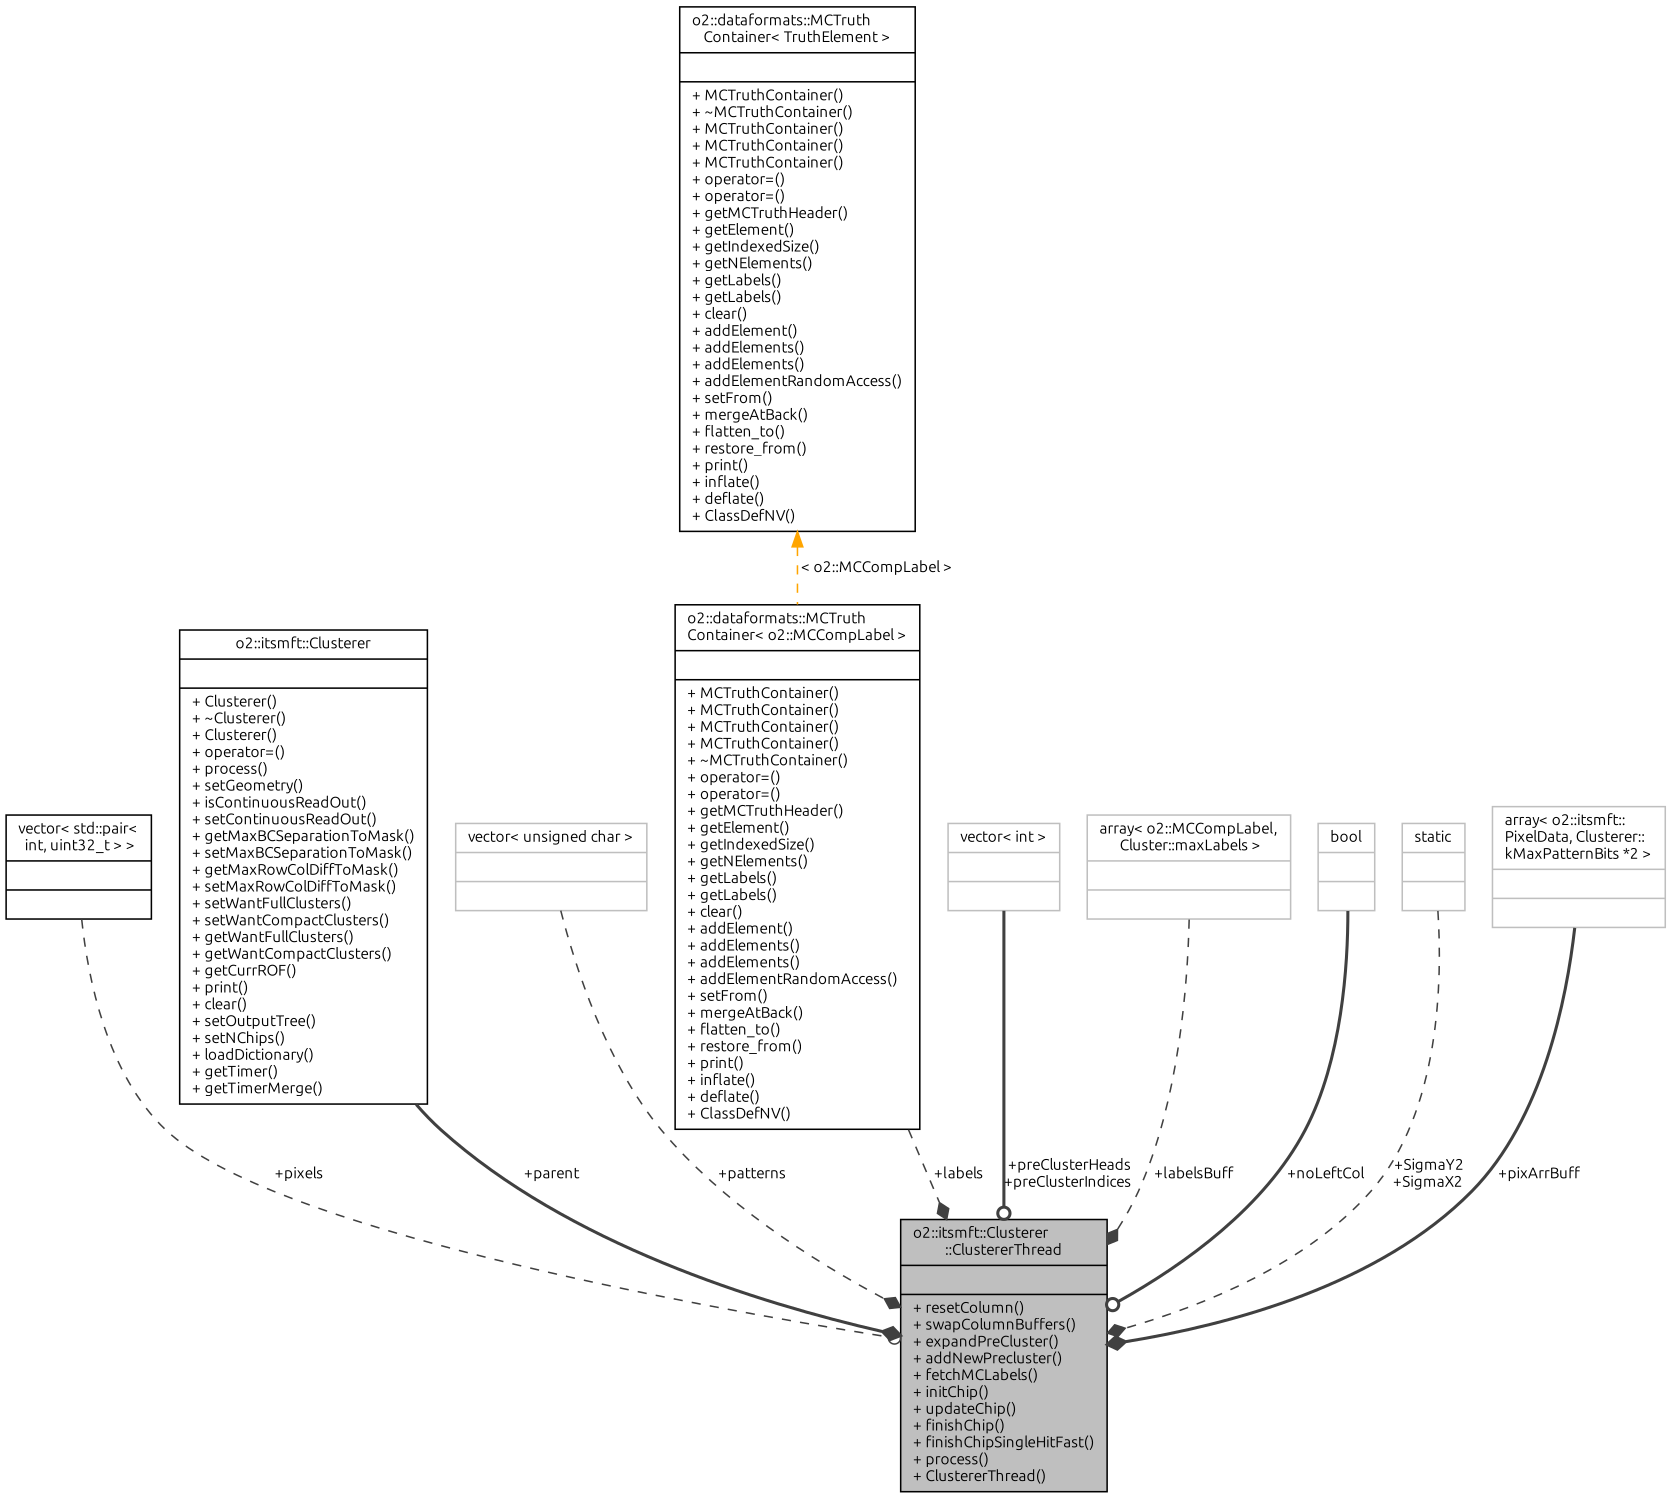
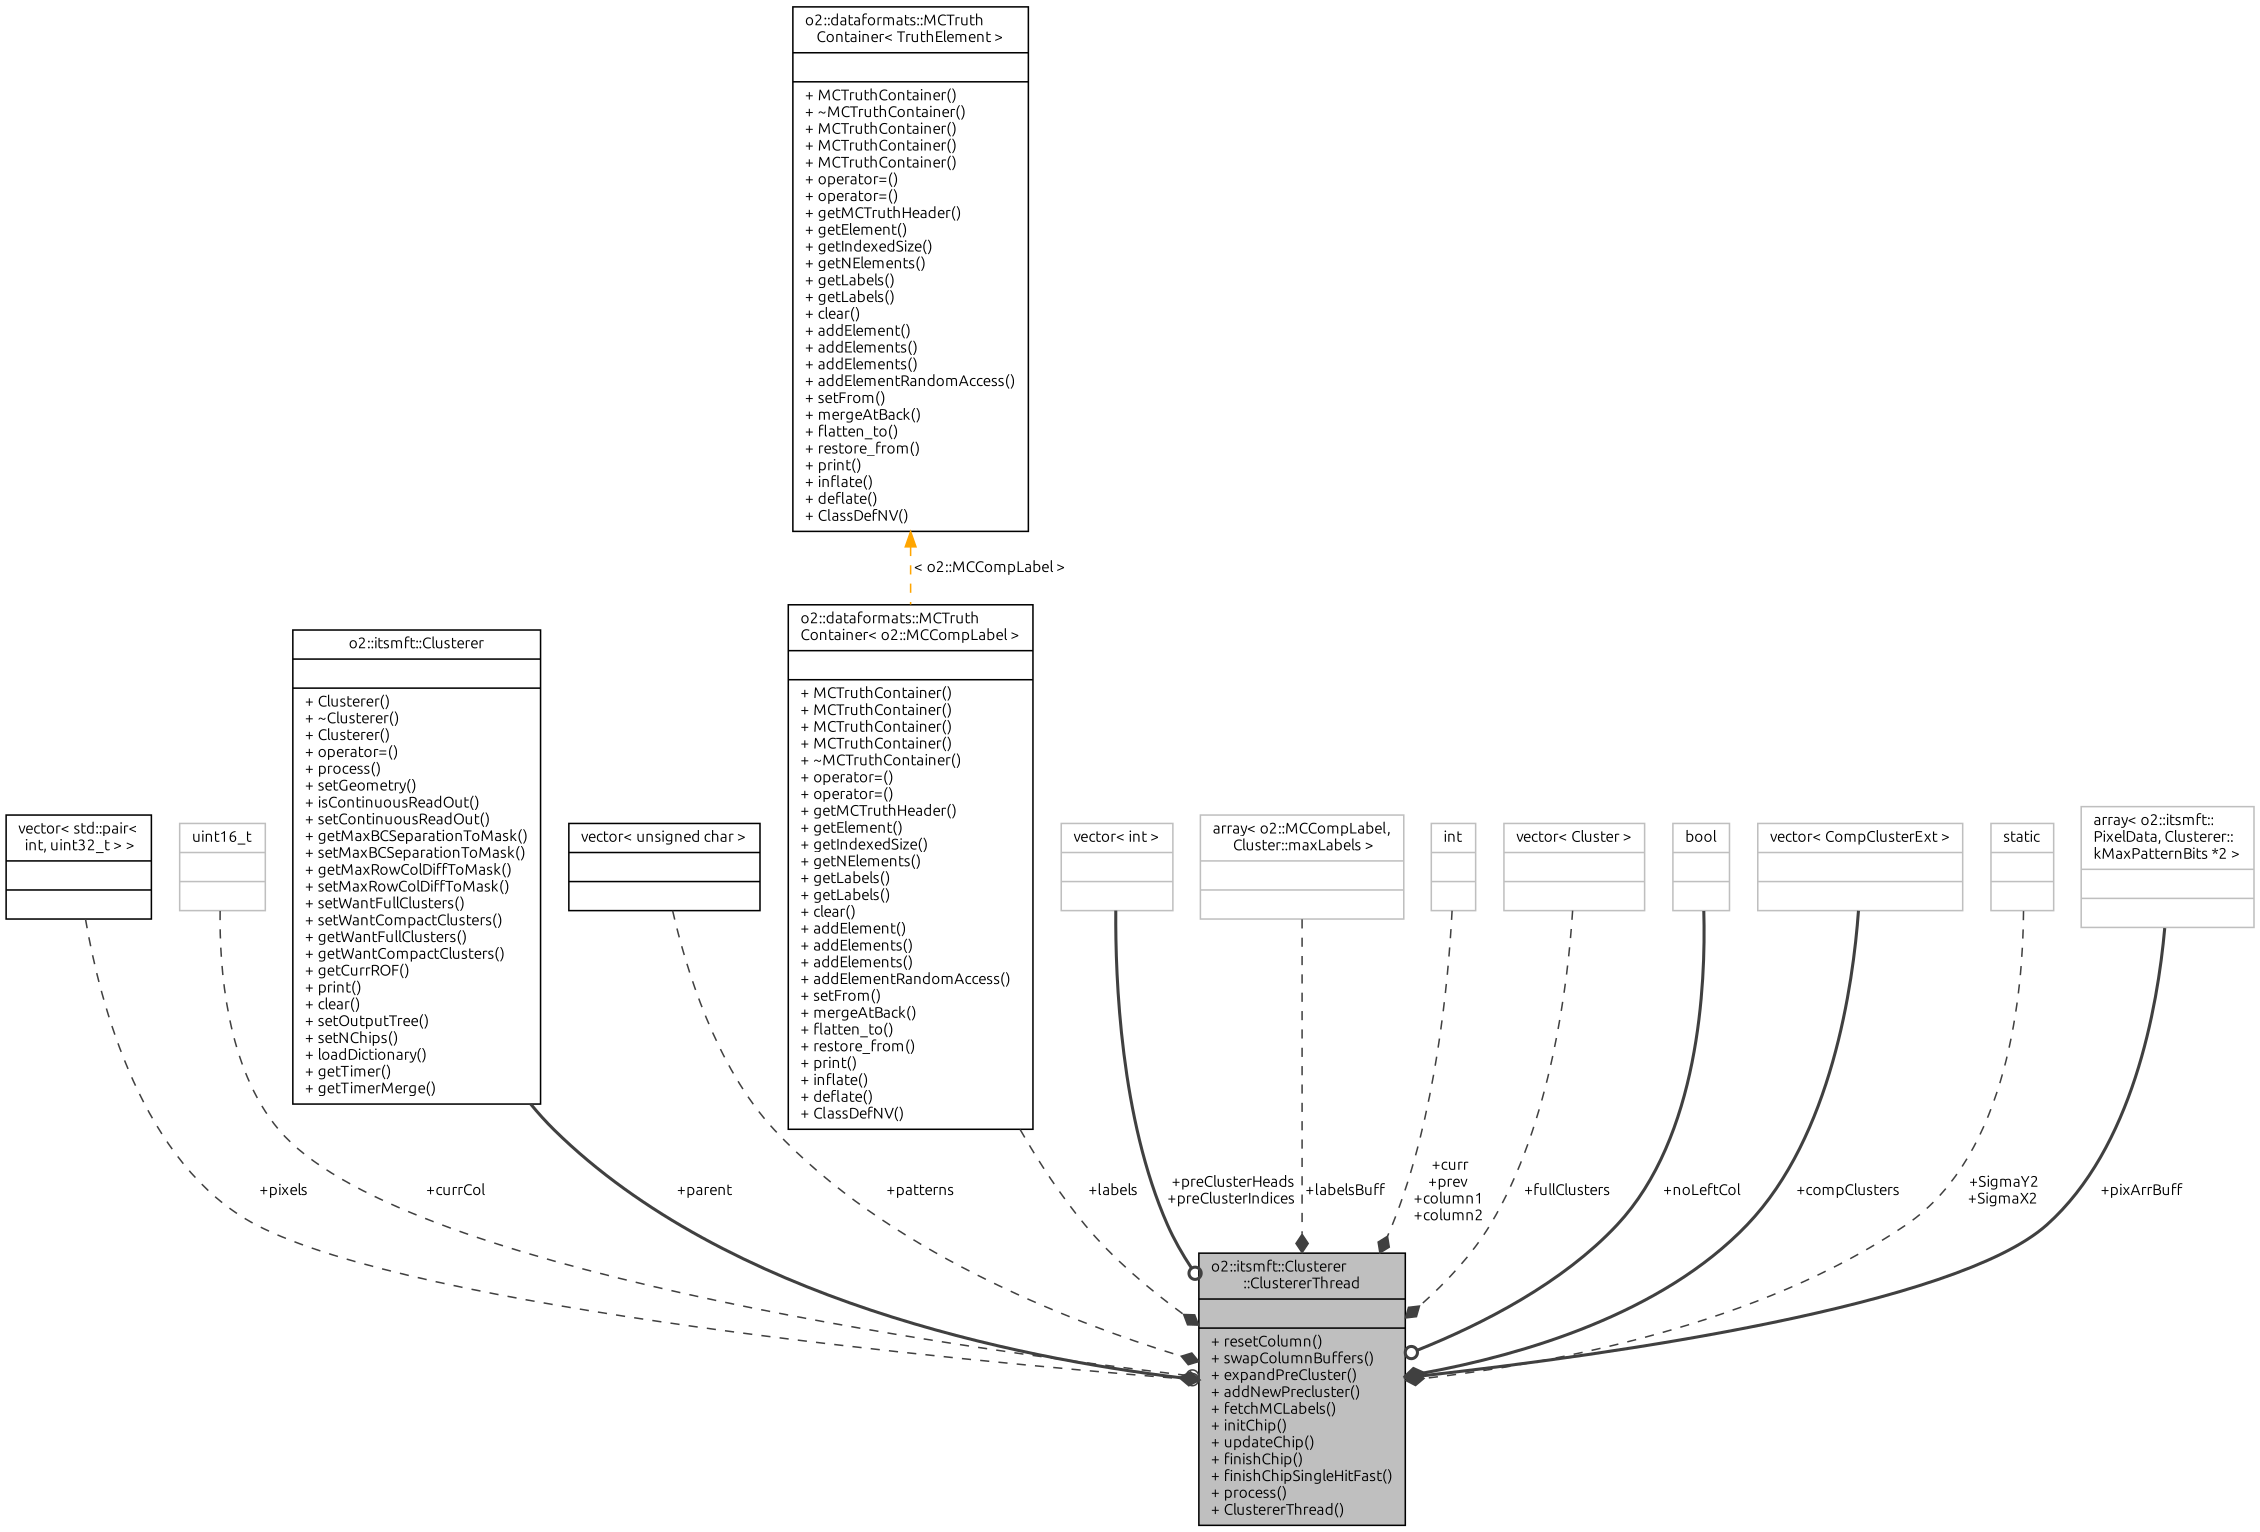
none -> (222, 867)
(551, 867) -> (664, 867)
none -> (1453, 867)
none -> (1574, 867)
none -> (1860, 867)
